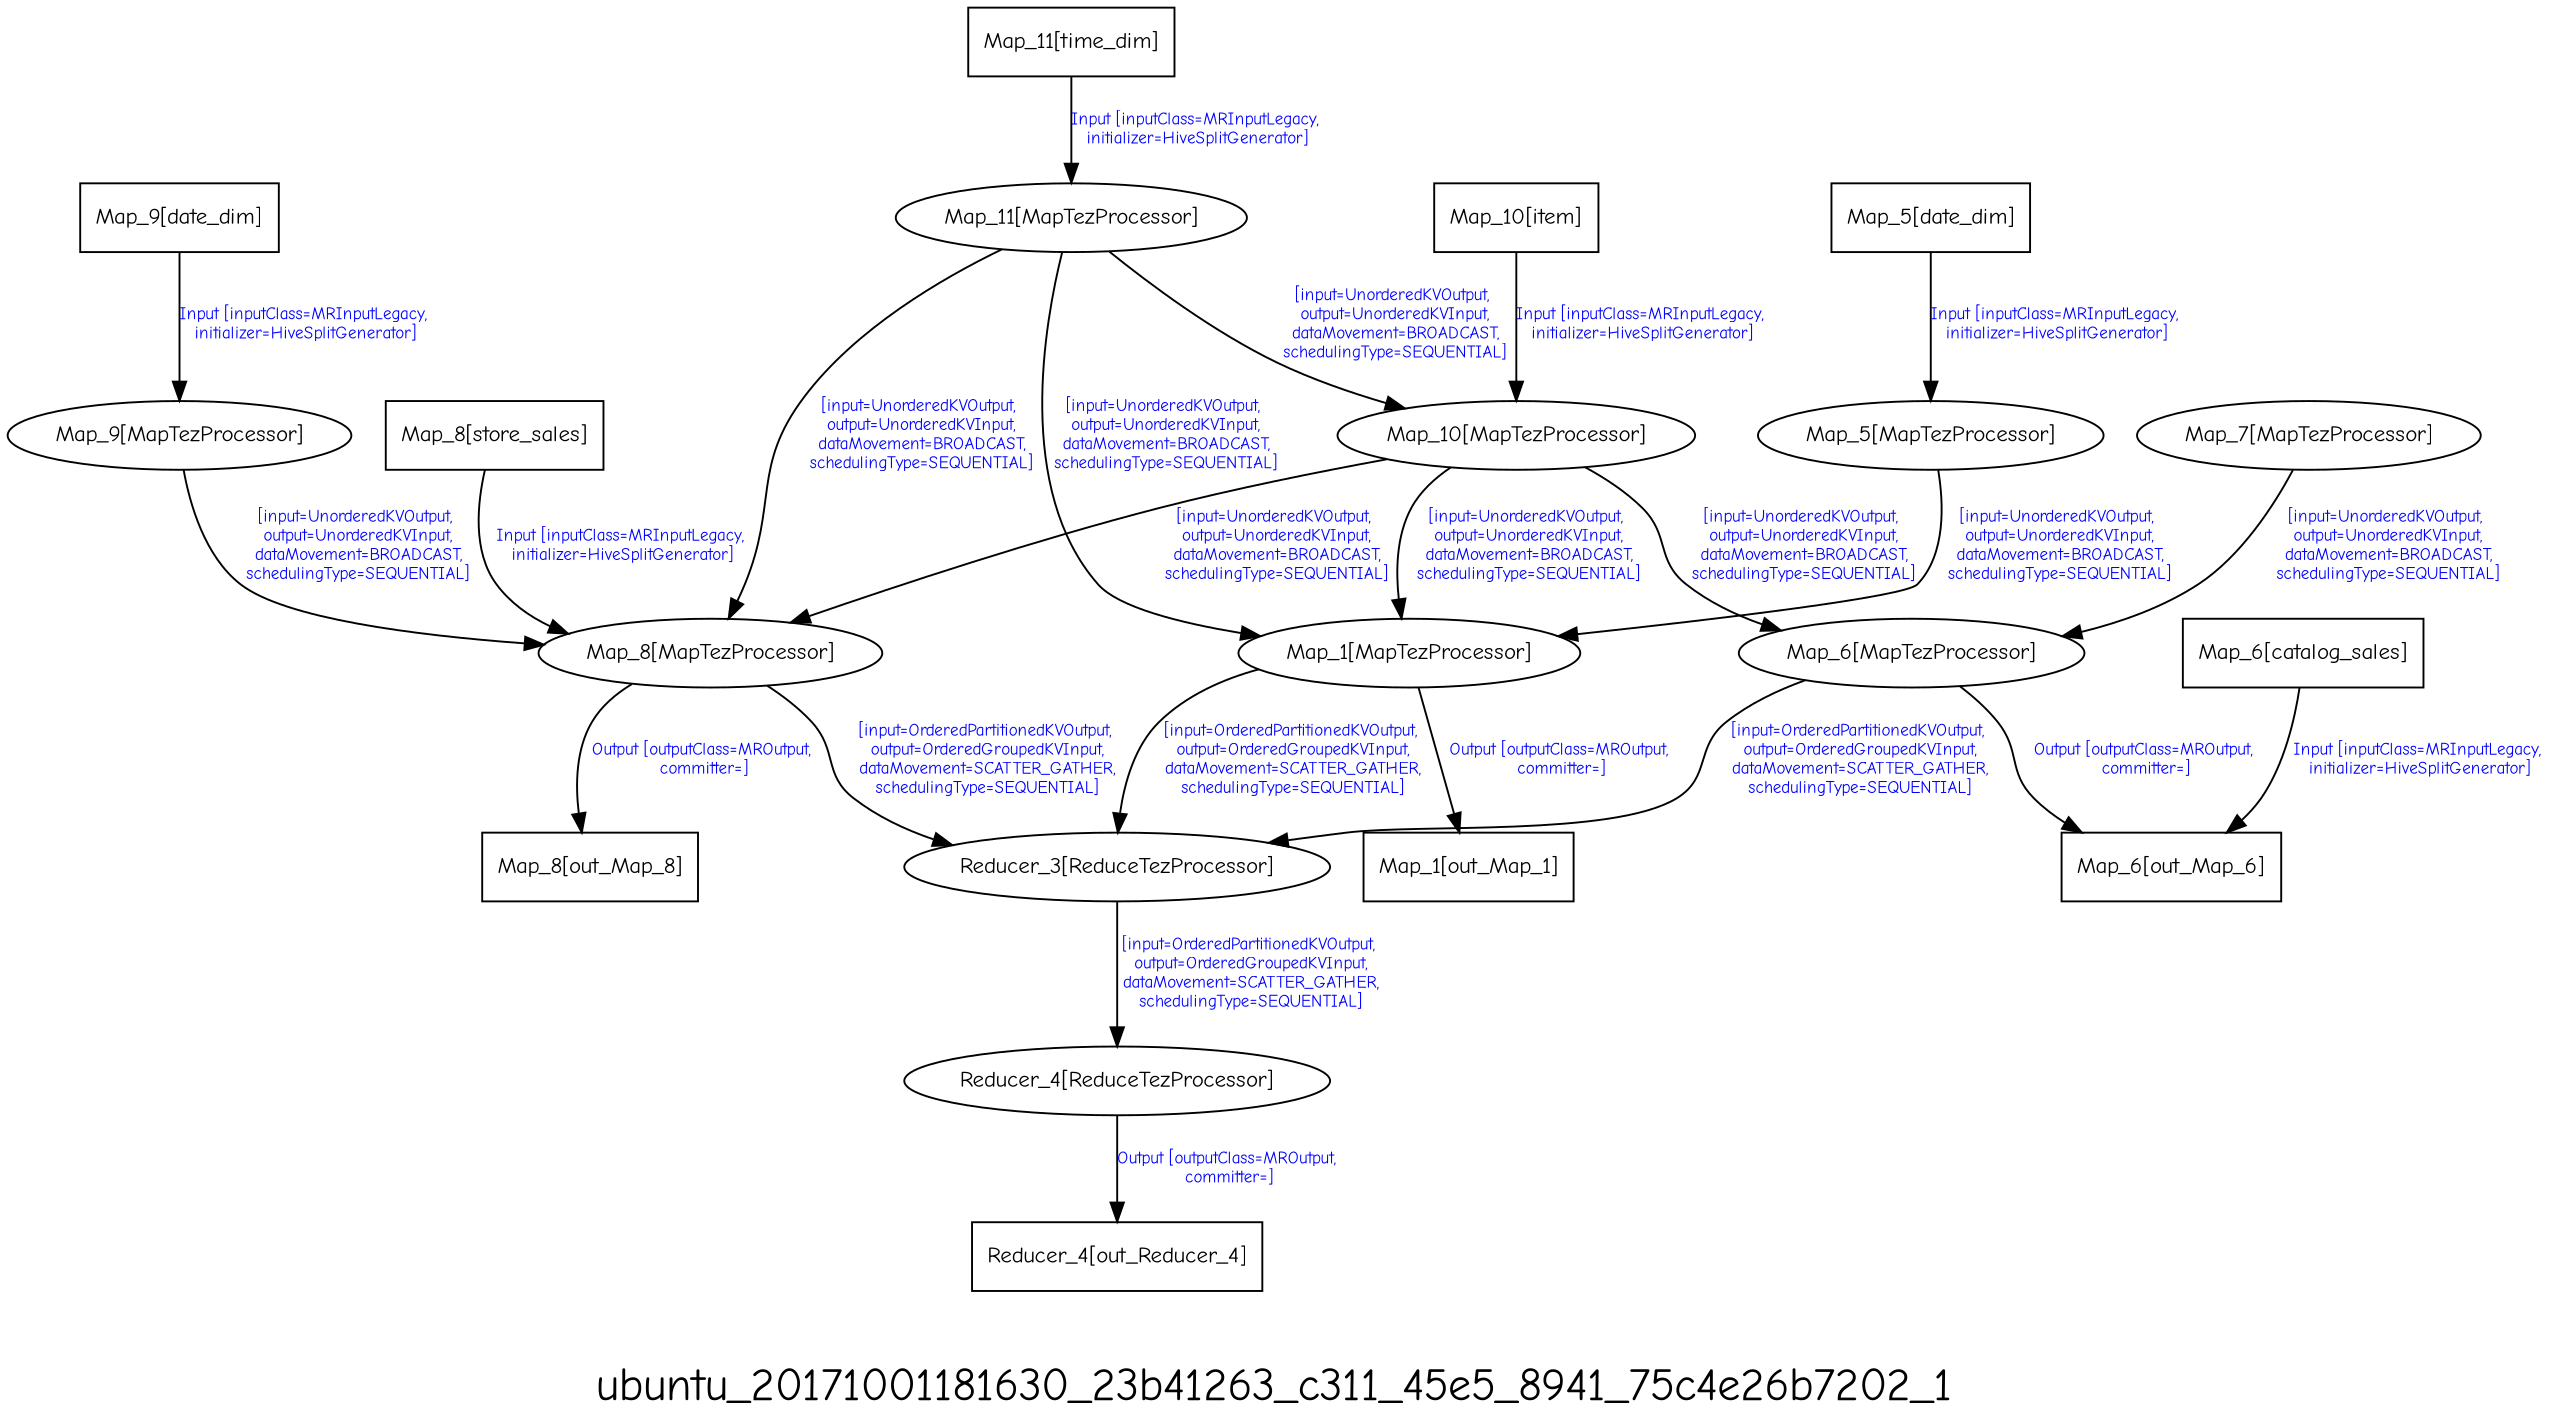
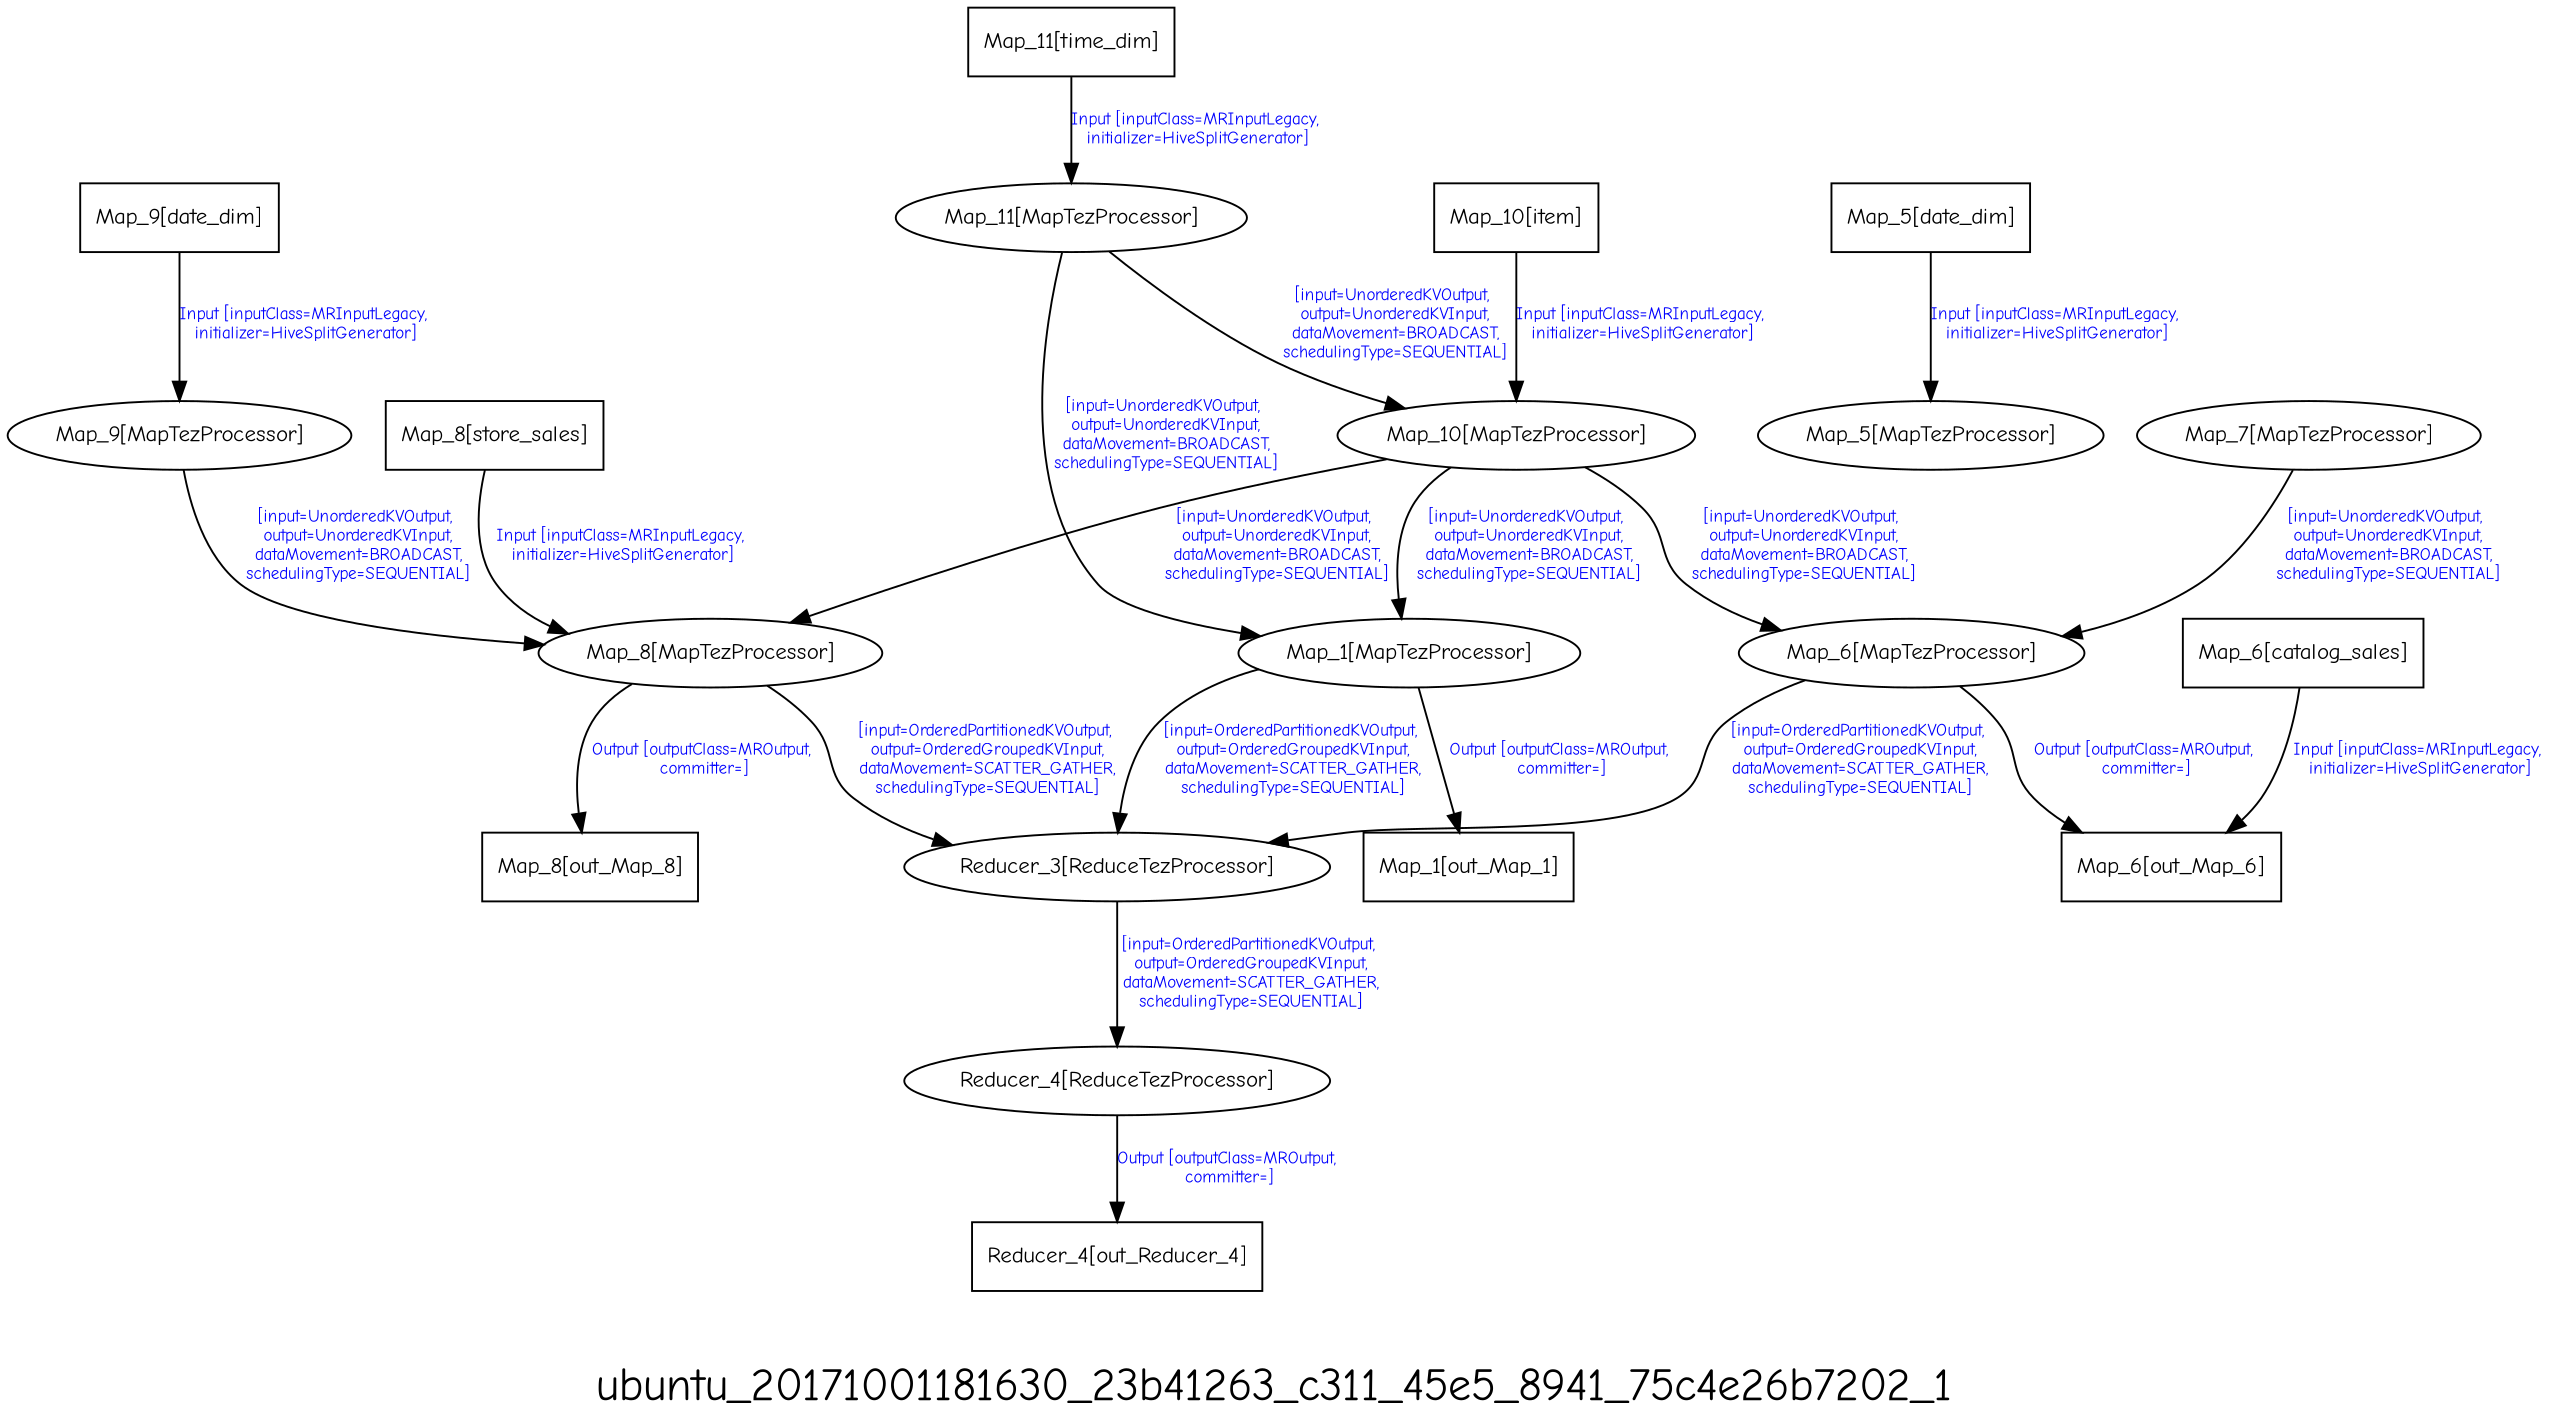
(814, 385) -> none
(1808, 607) -> none
